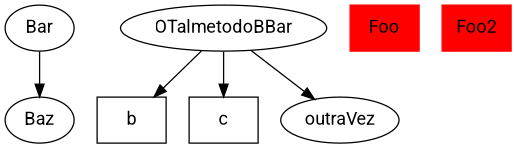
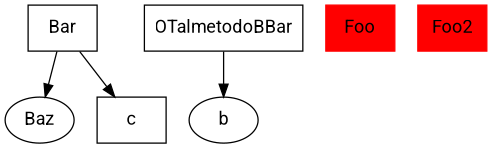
(40, 28) -> (63, 28)
(224, 28) -> (224, 28)
(224, 68) -> (93, 69)
(132, 120) -> (224, 120)
(340, 120) -> none
